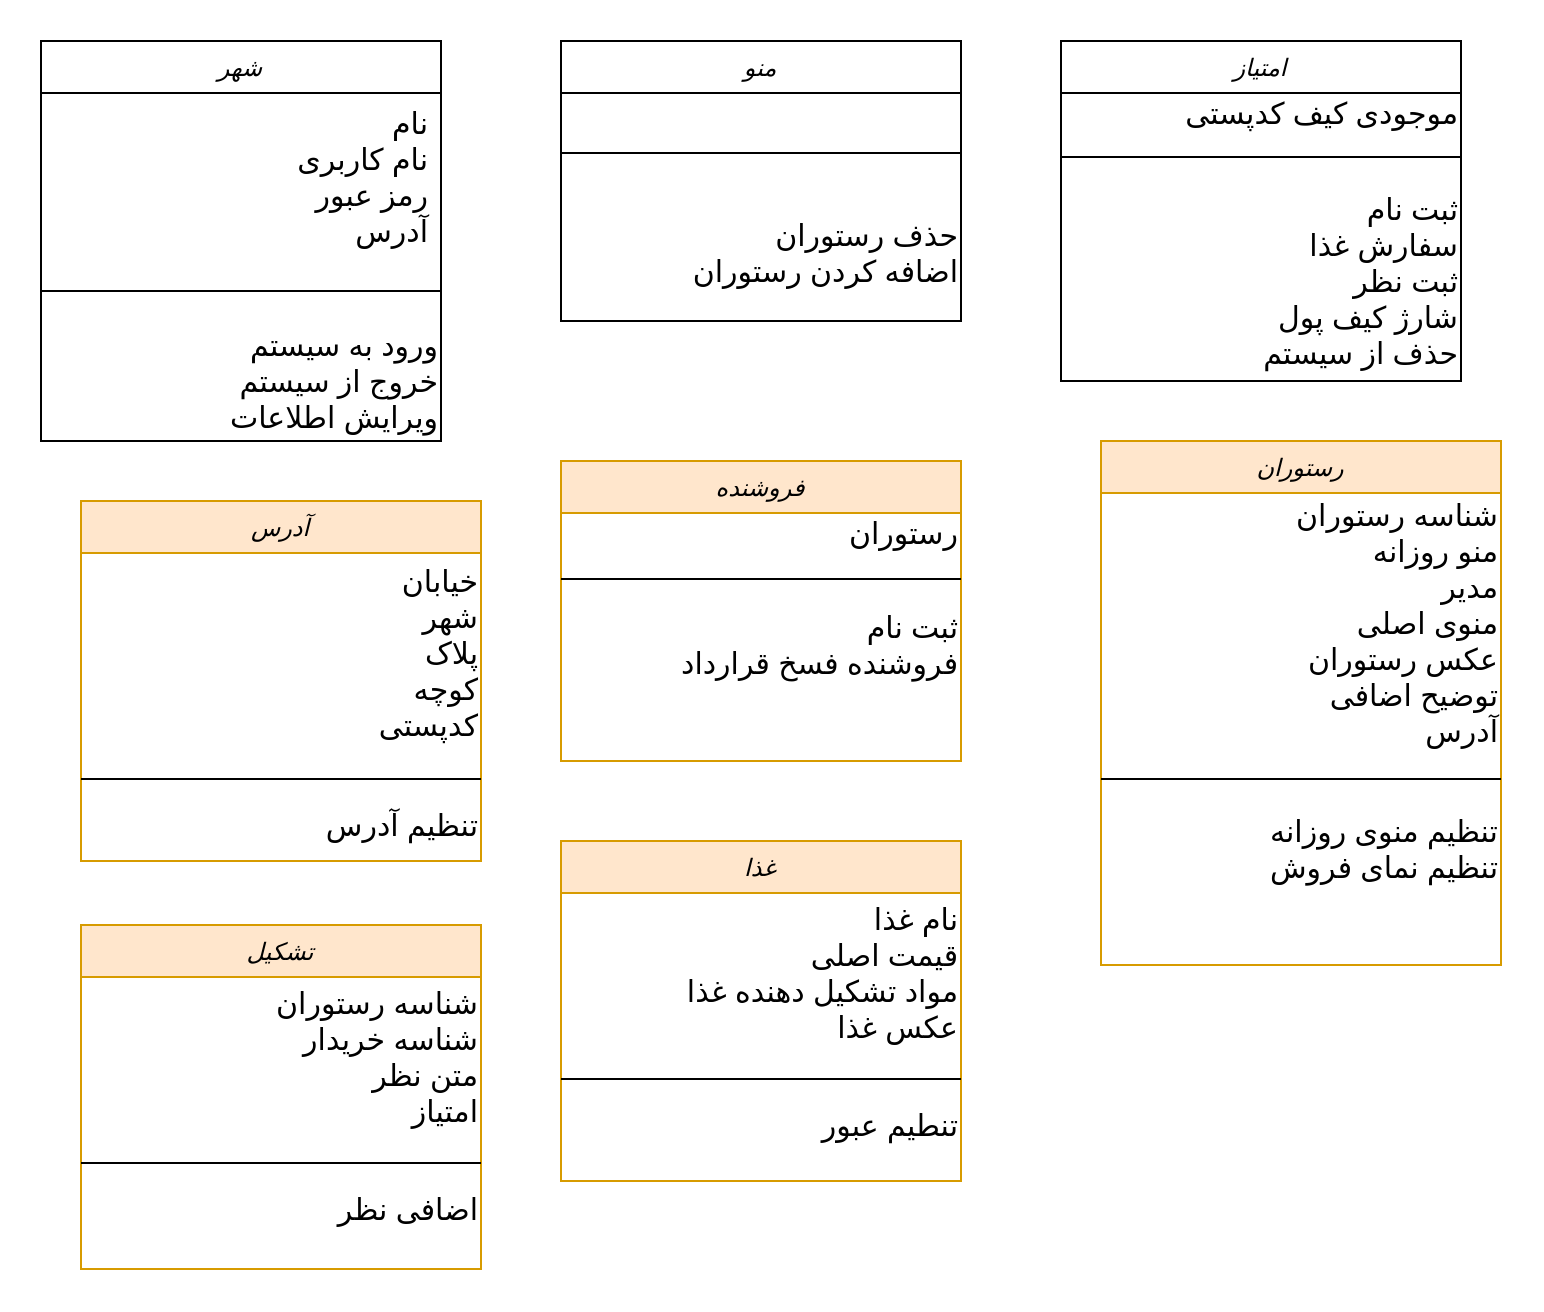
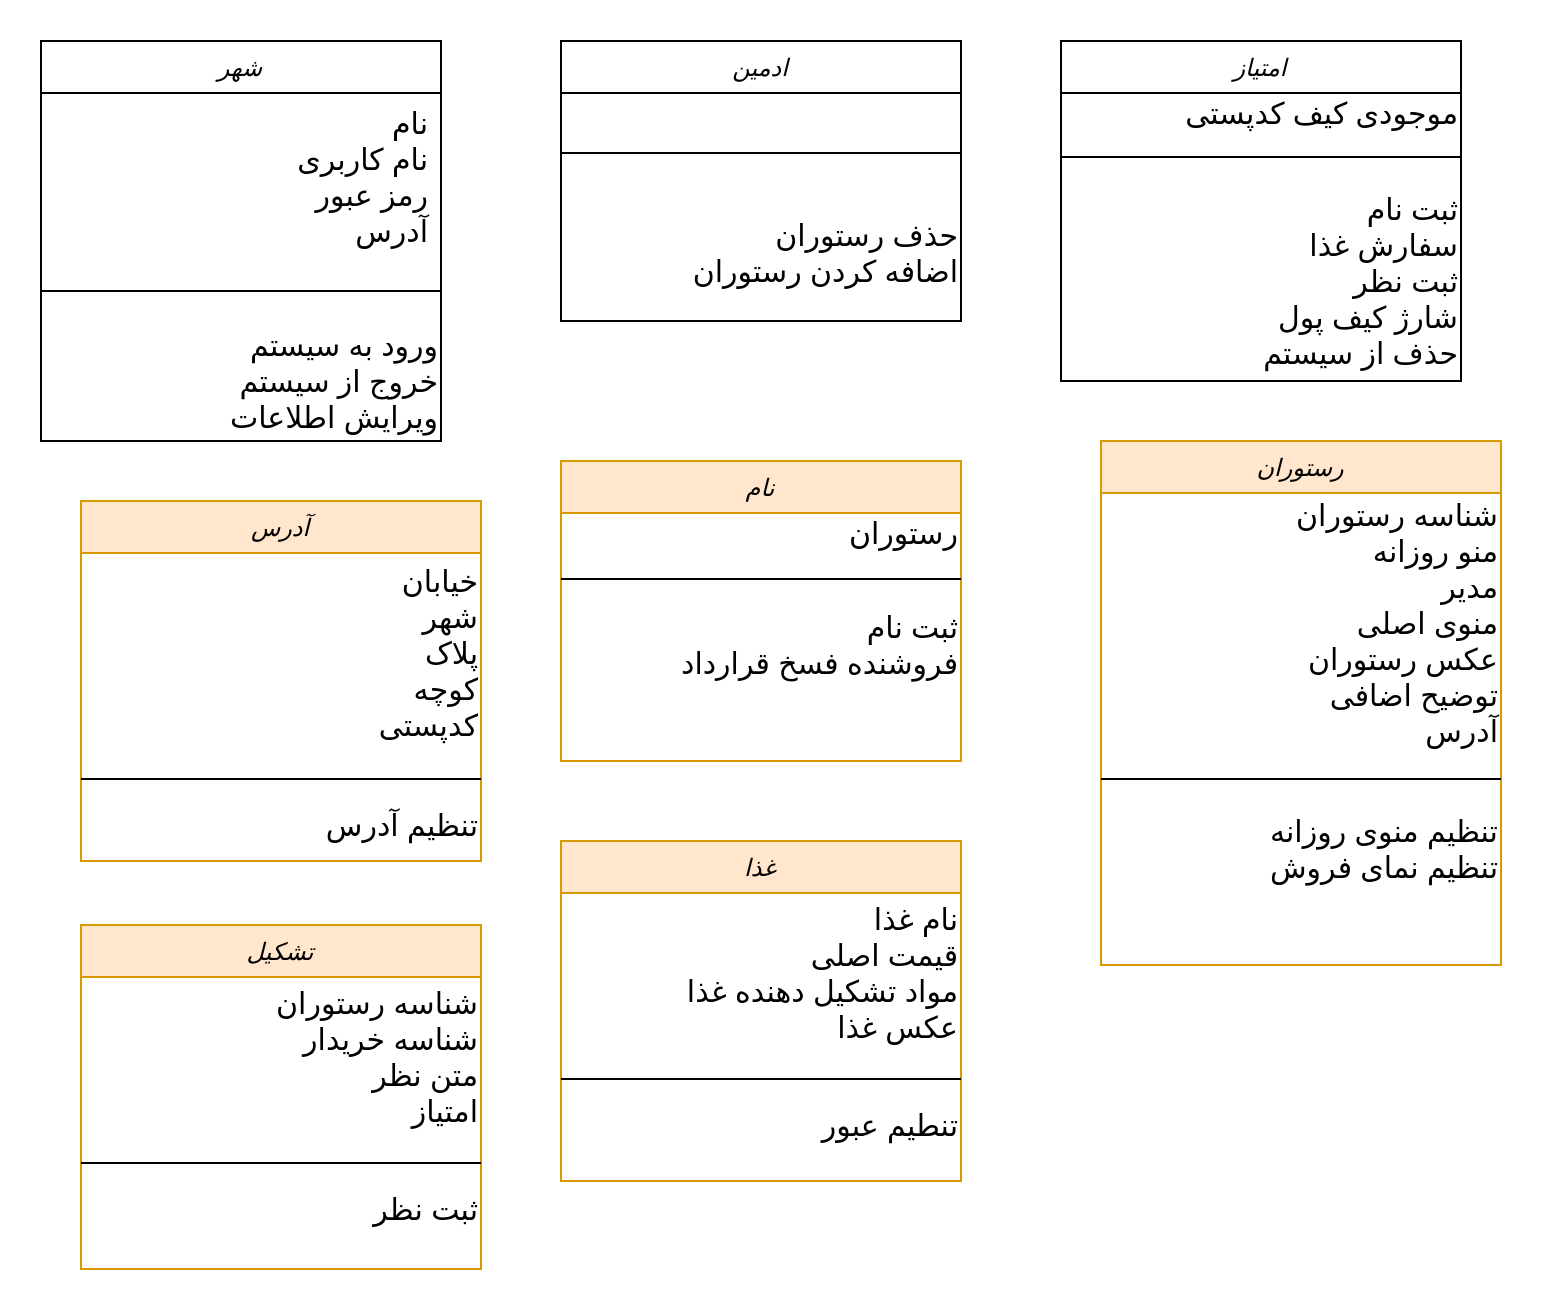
(760, 68) -> (760, 68)
(760, 488) -> (760, 488)
(407, 1209) -> (424, 1209)
